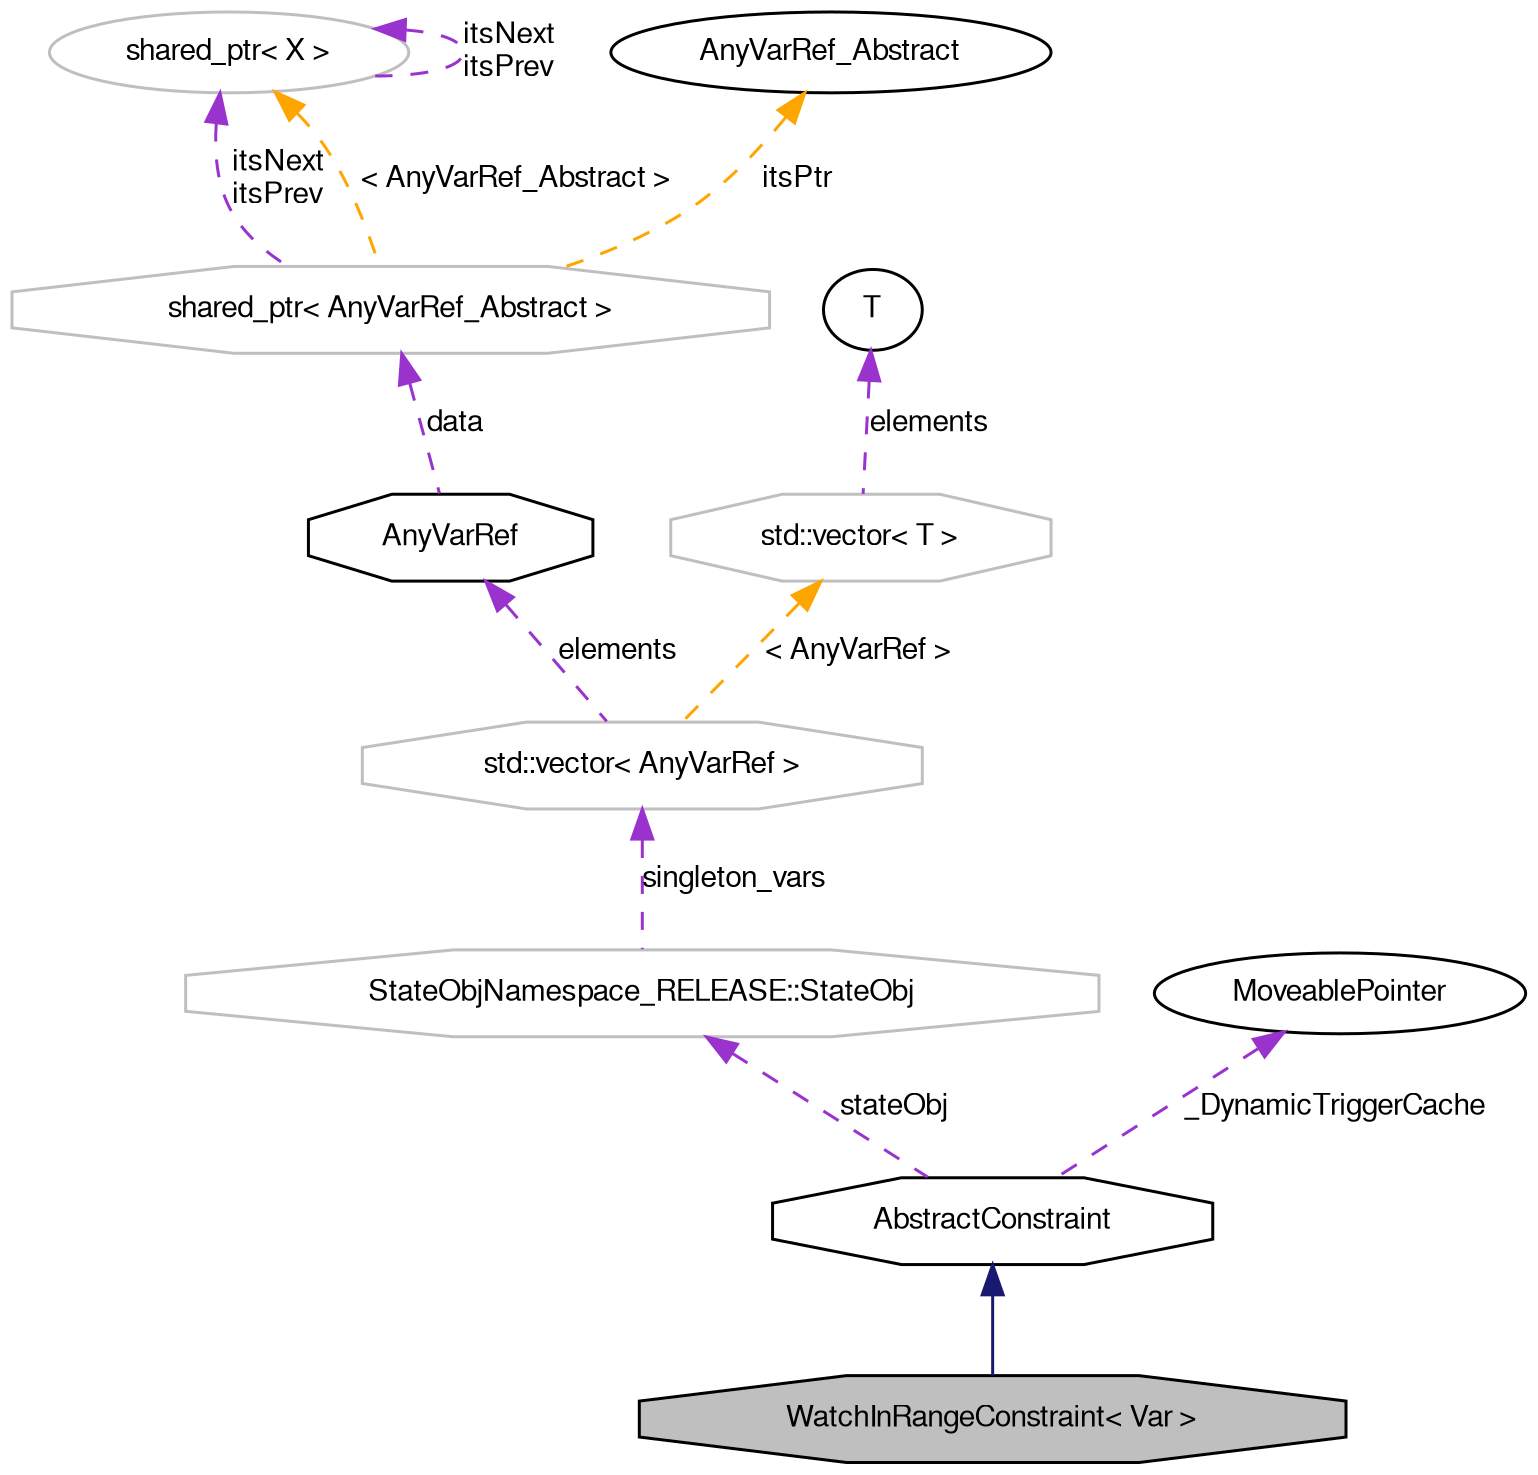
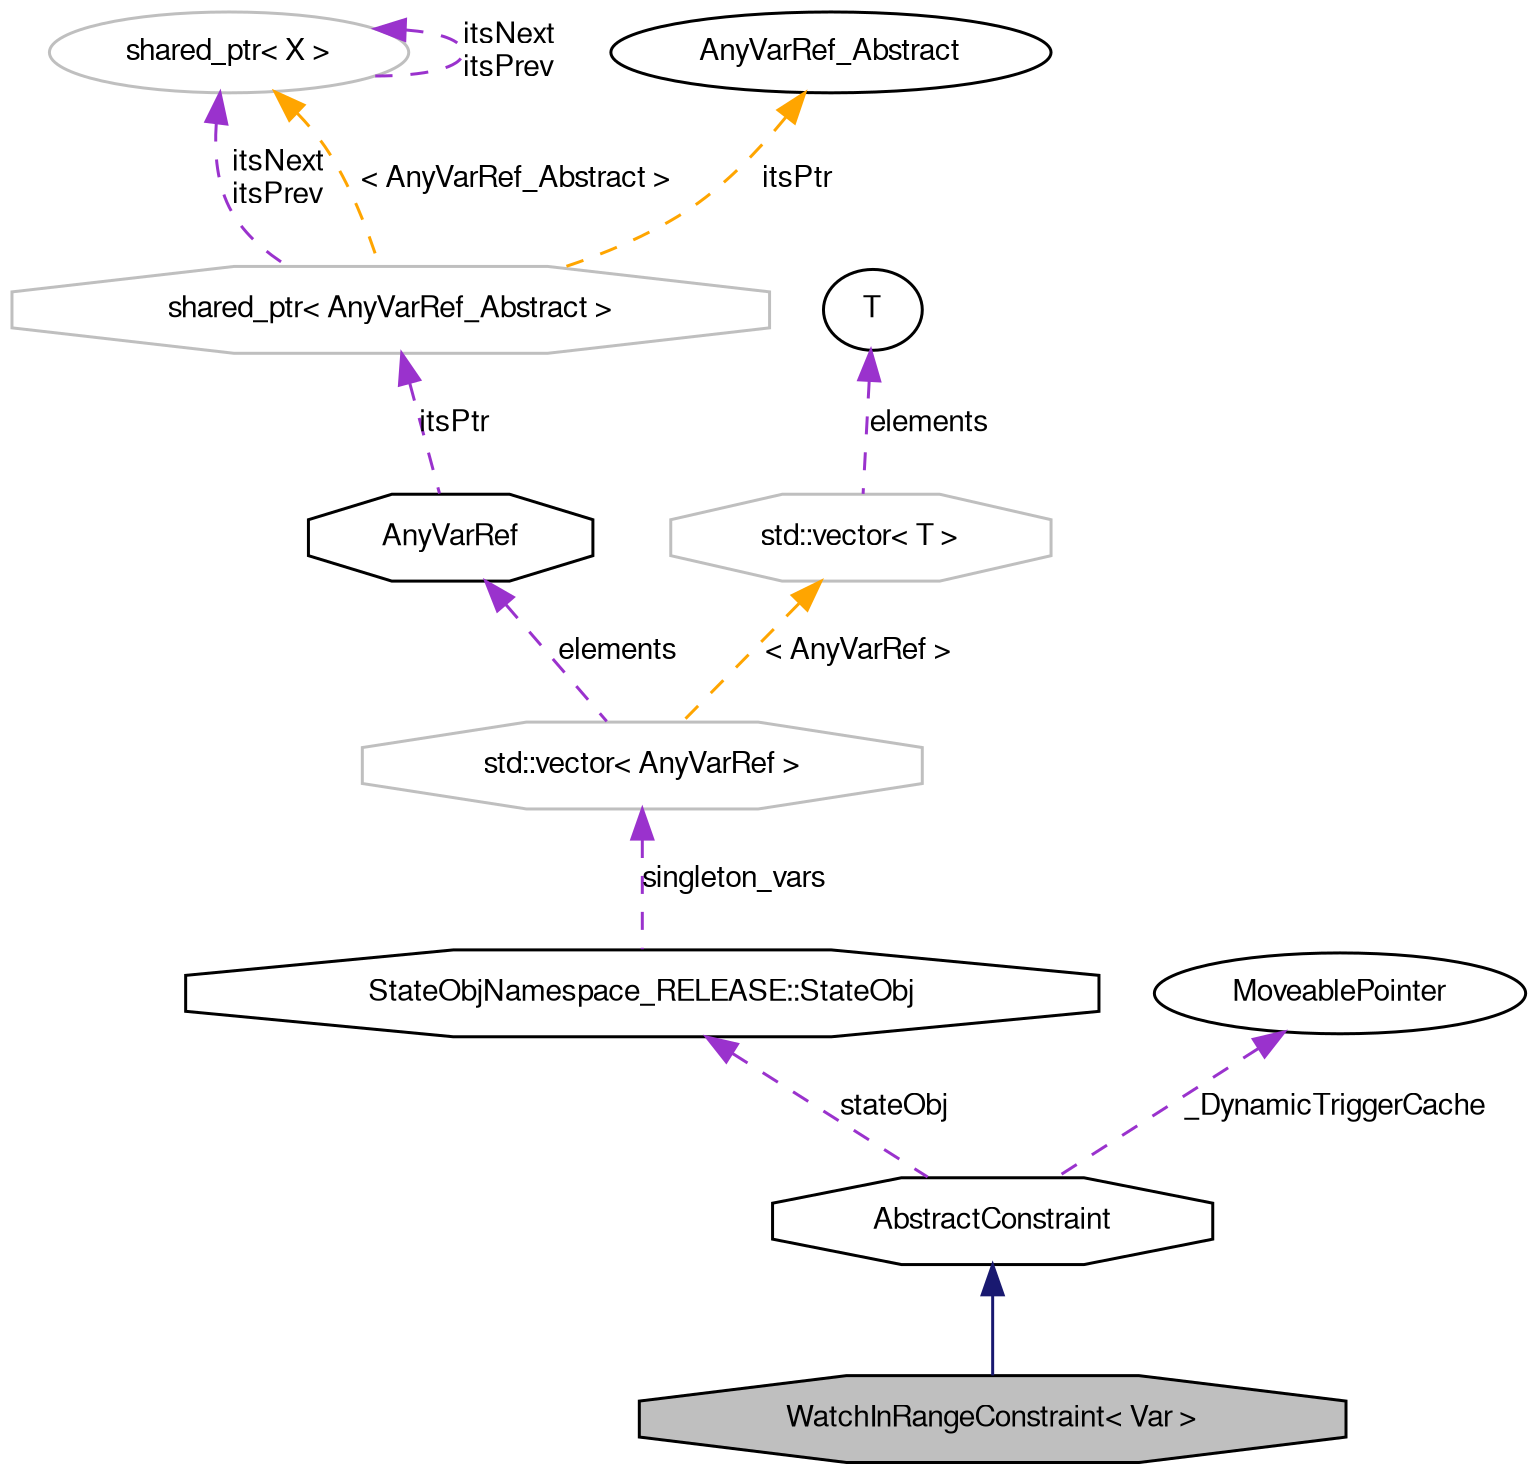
(455, 424) -> (455, 424)
(642, 993) -> (642, 993)
